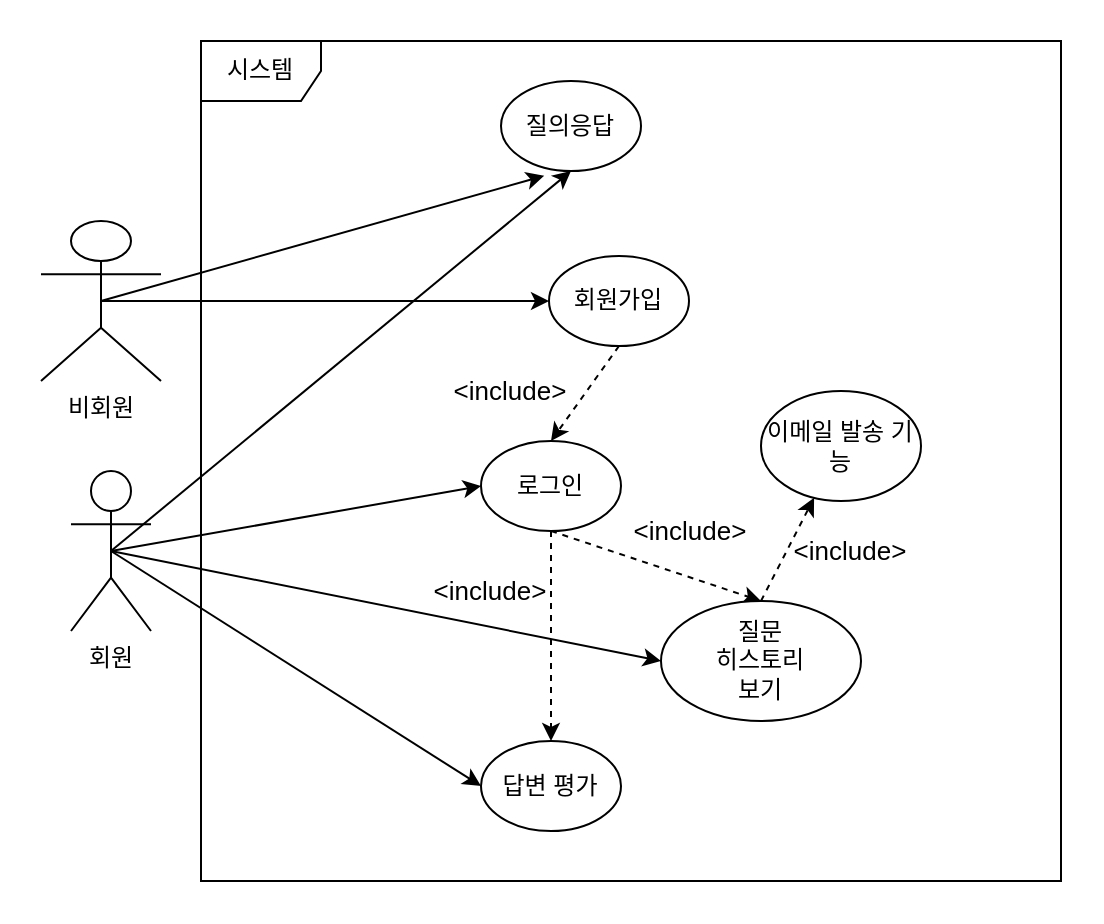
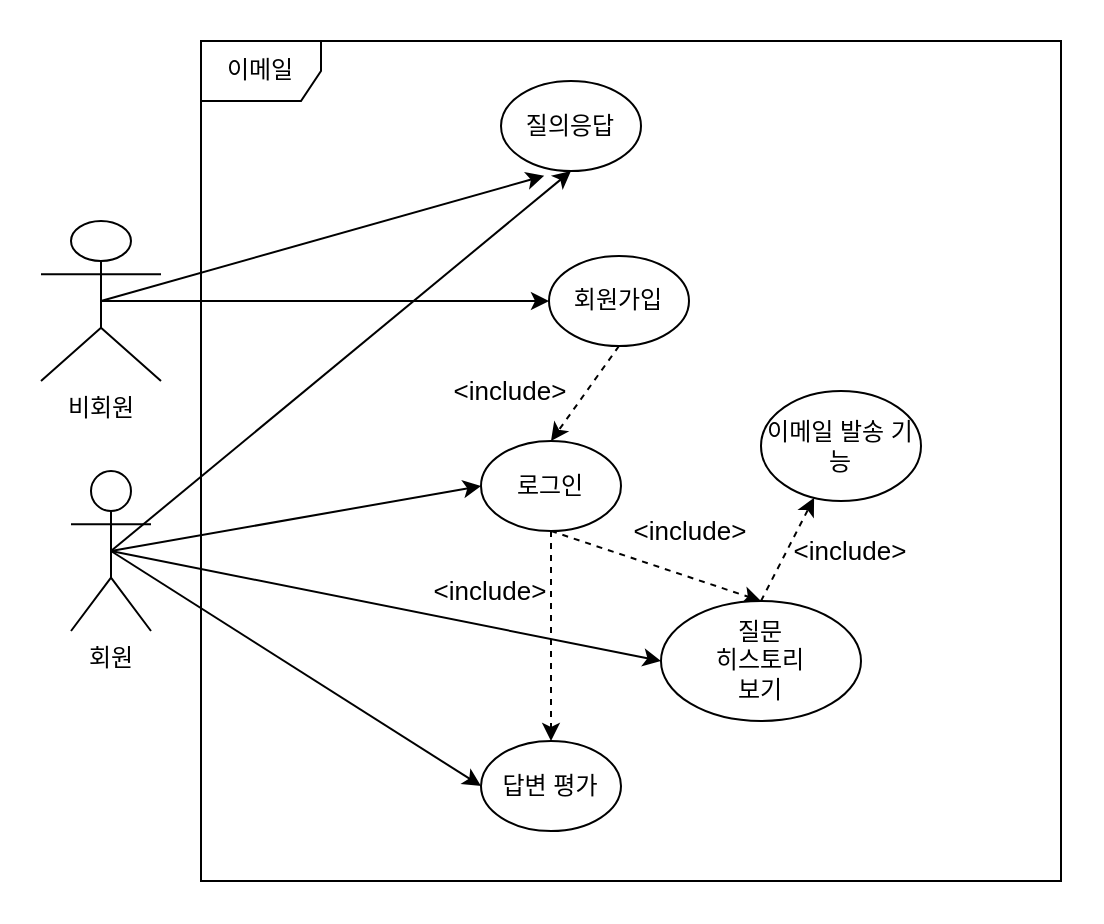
(261, 71) -> (261, 71)
